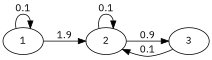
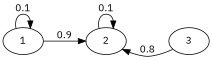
(65, 35) -> (65, 35)
(144, 41) -> none
(148, 50) -> (148, 50)
